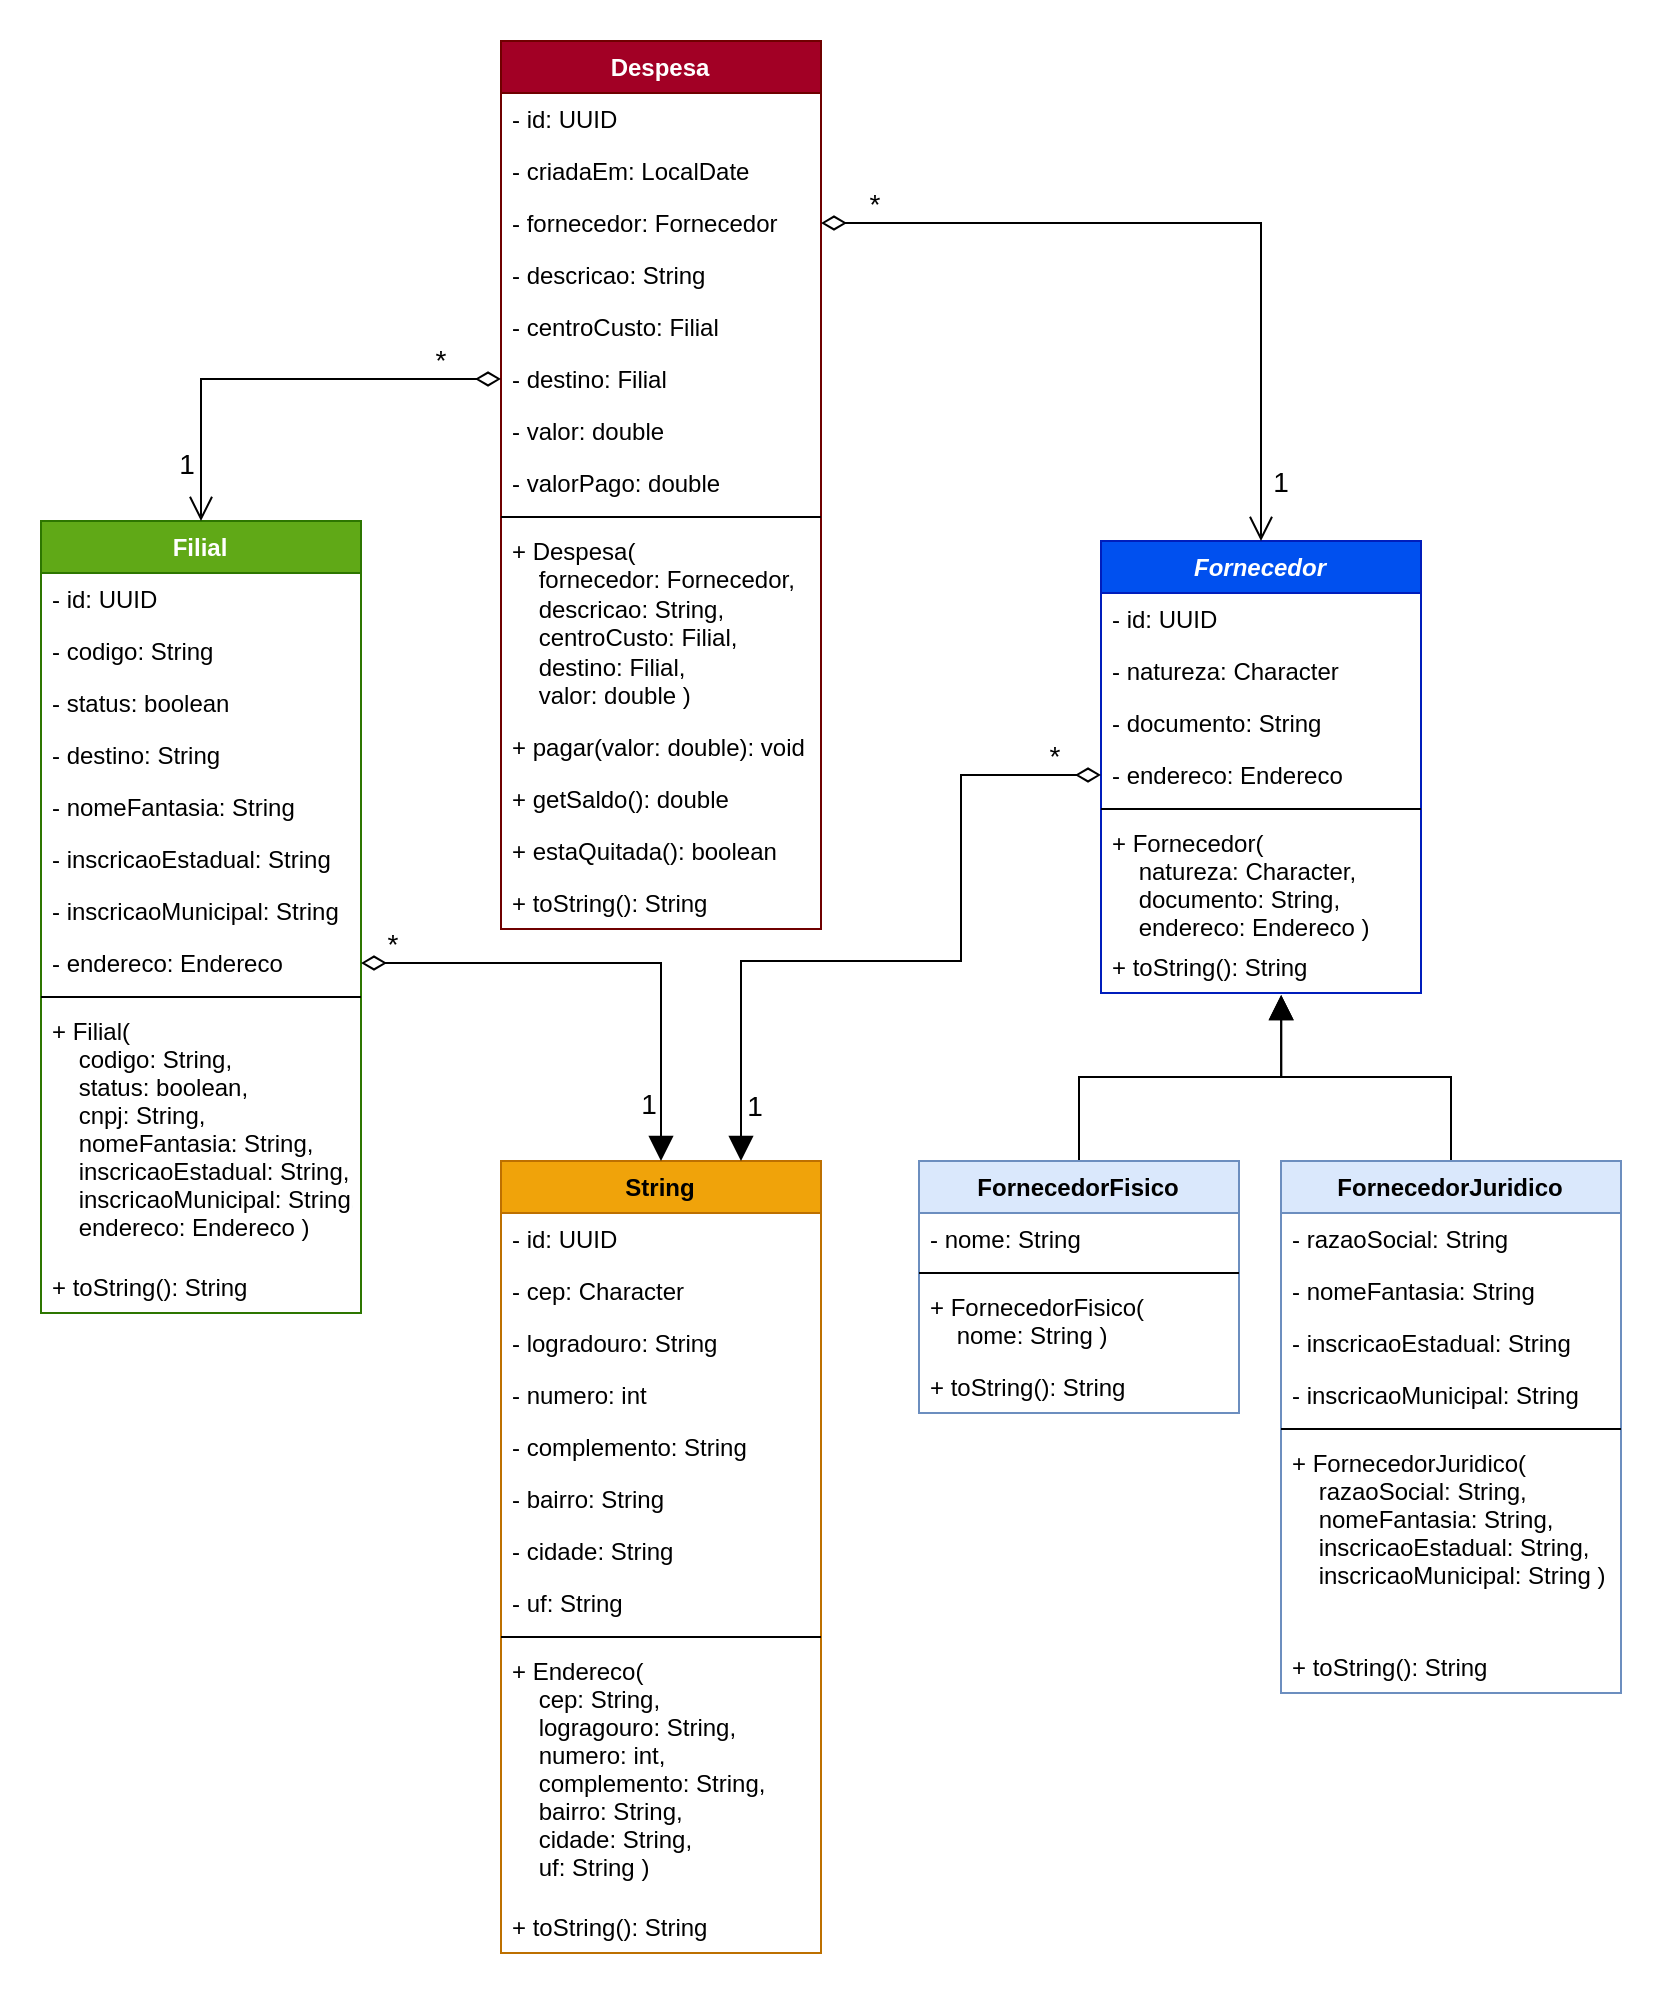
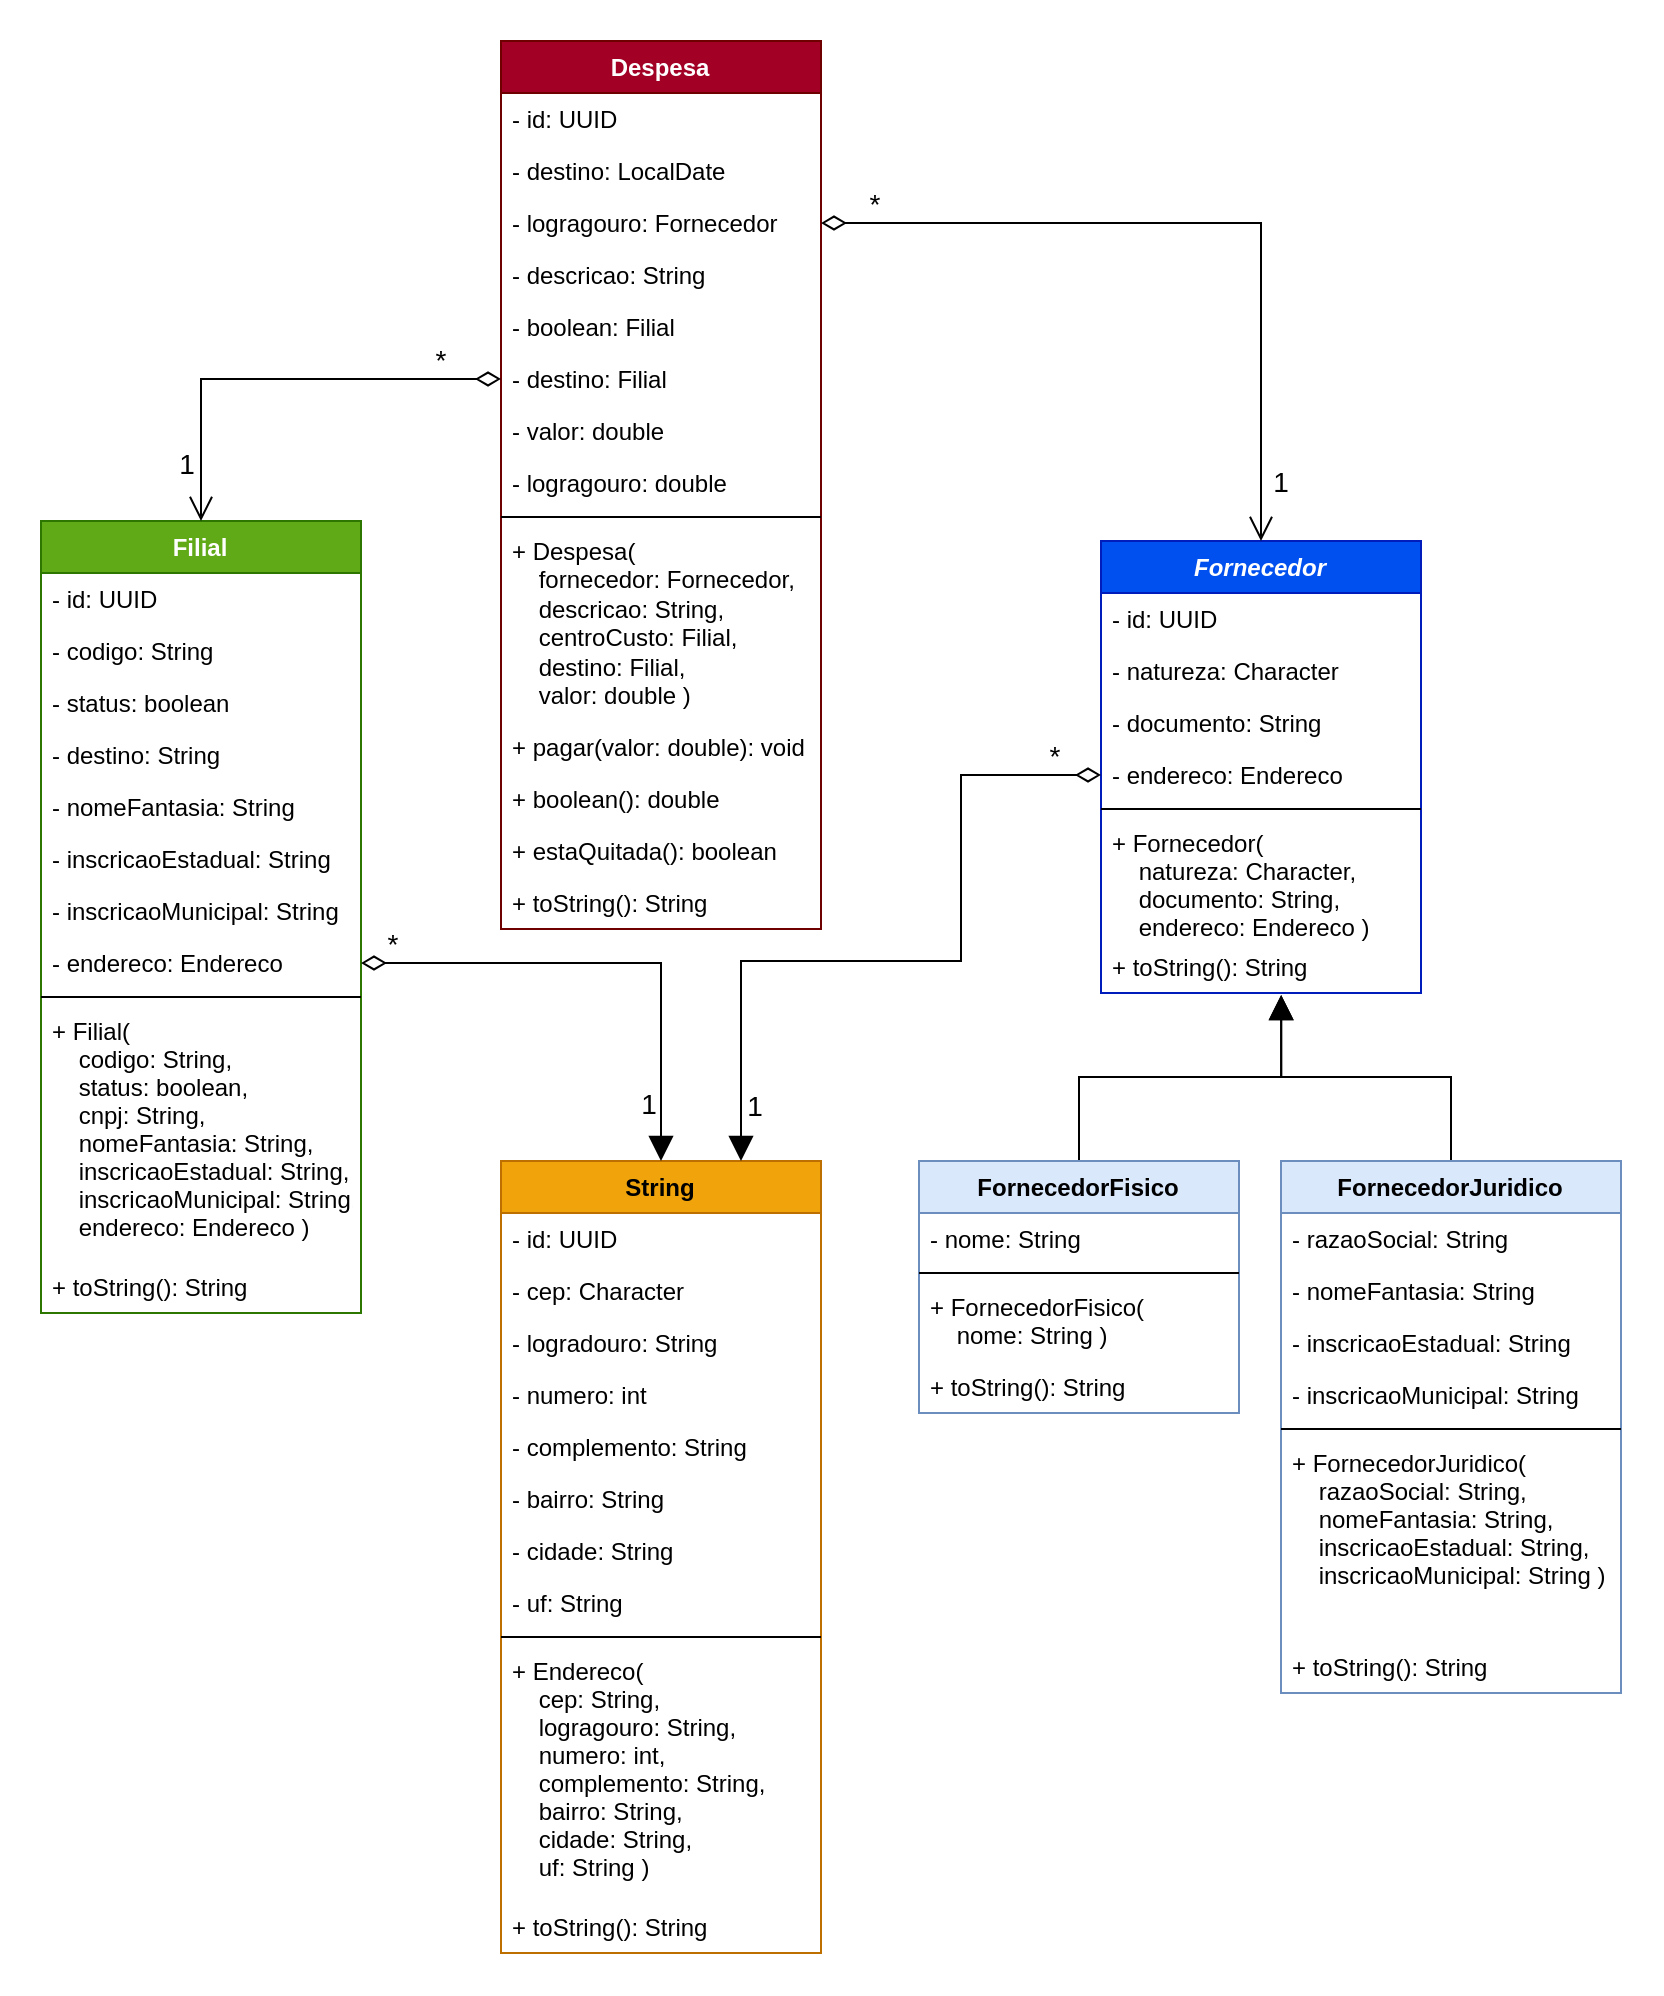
(638, 172) -> (631, 172)
(664, 224) -> (661, 224)
(631, 328) -> (601, 328)
(624, 484) -> (631, 484)
(631, 800) -> (624, 800)
